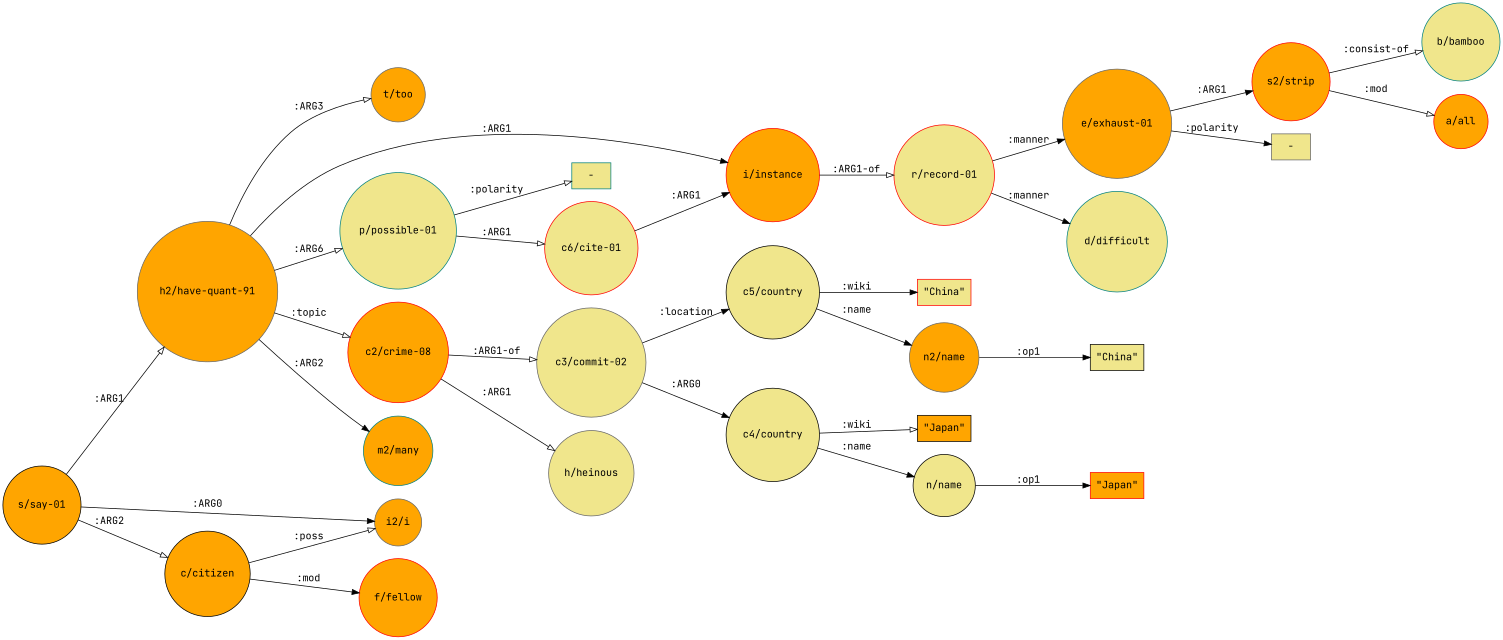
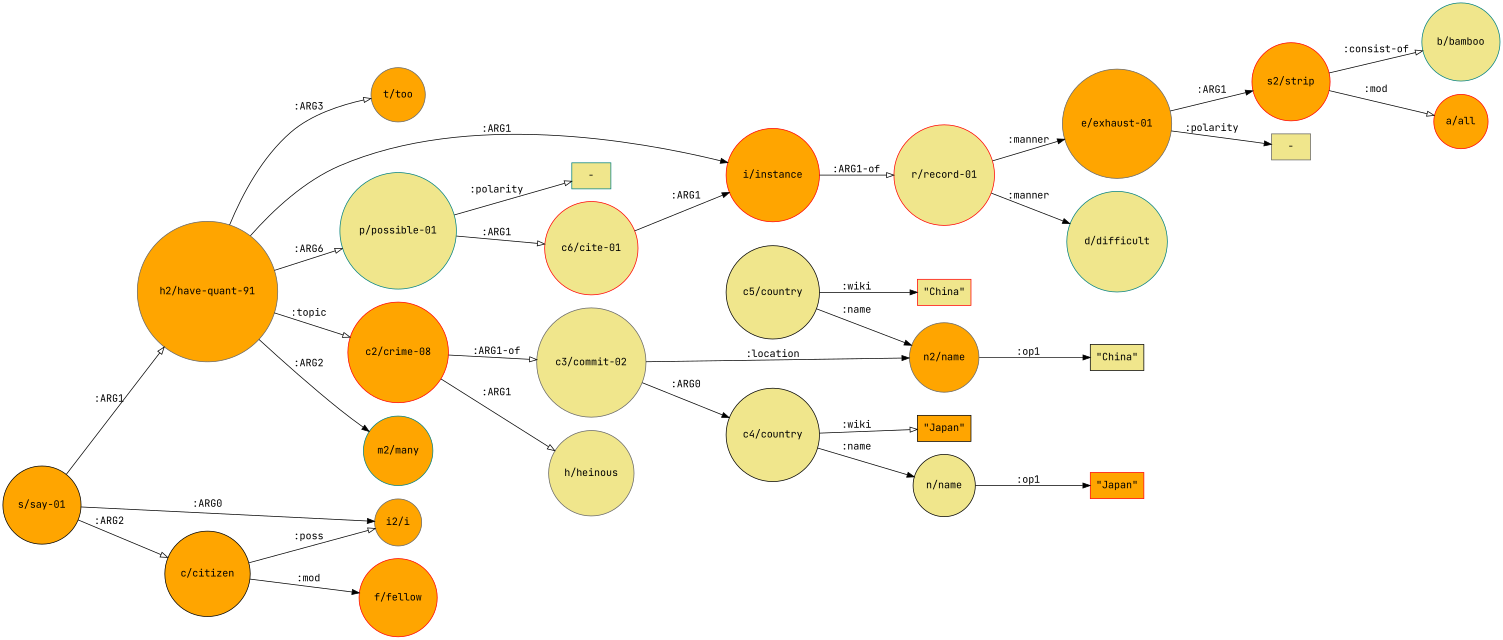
(682, 327) -> (774, 360)
